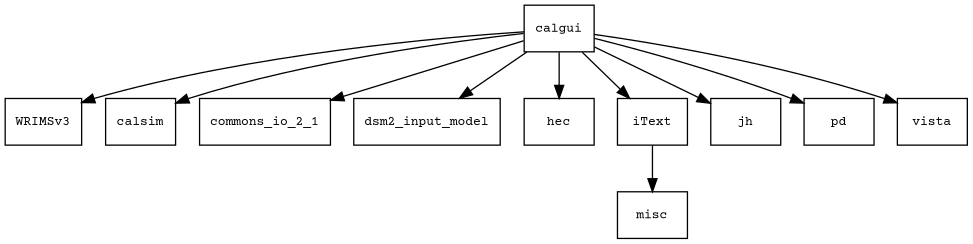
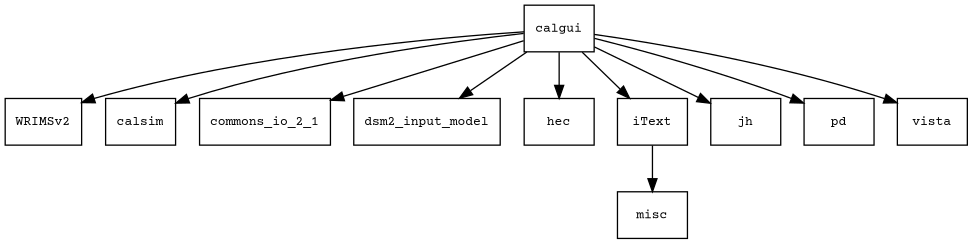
(43, 122) -> (43, 122)
